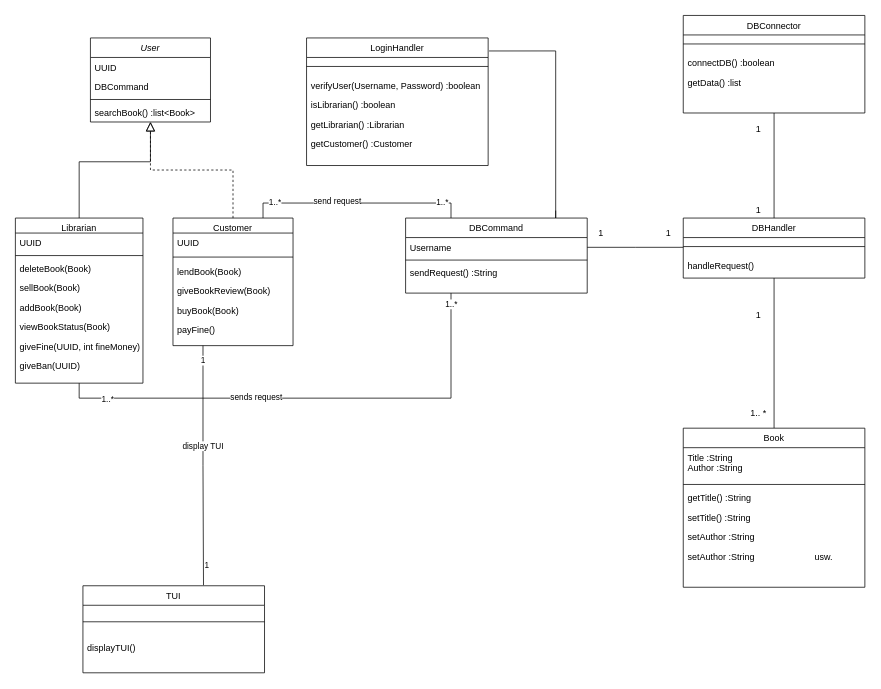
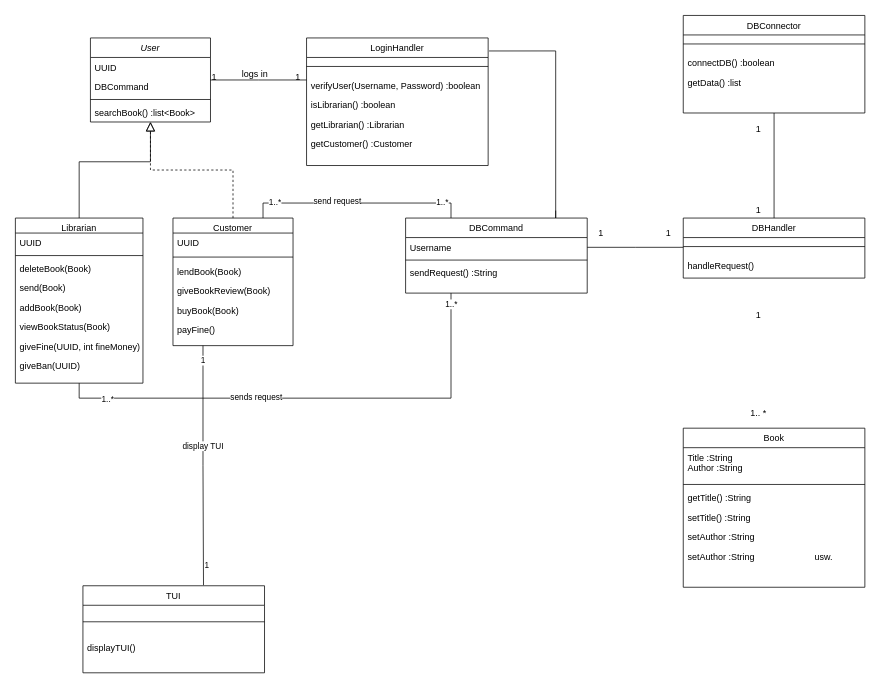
none -> (297, 80)
(52, 288) -> (45, 288)
(774, 353) -> none
